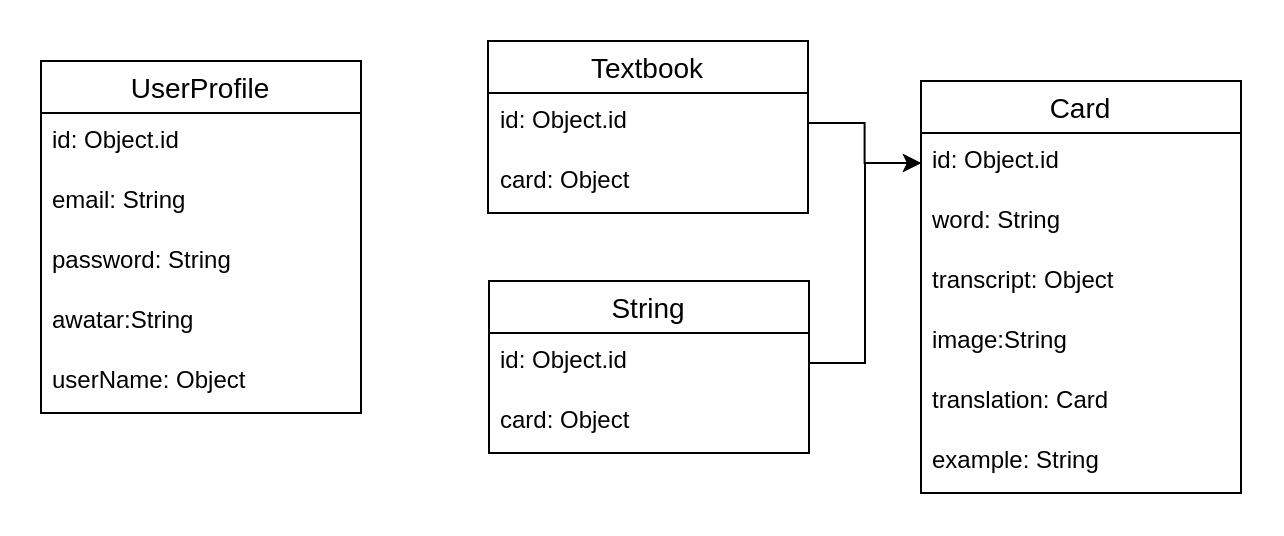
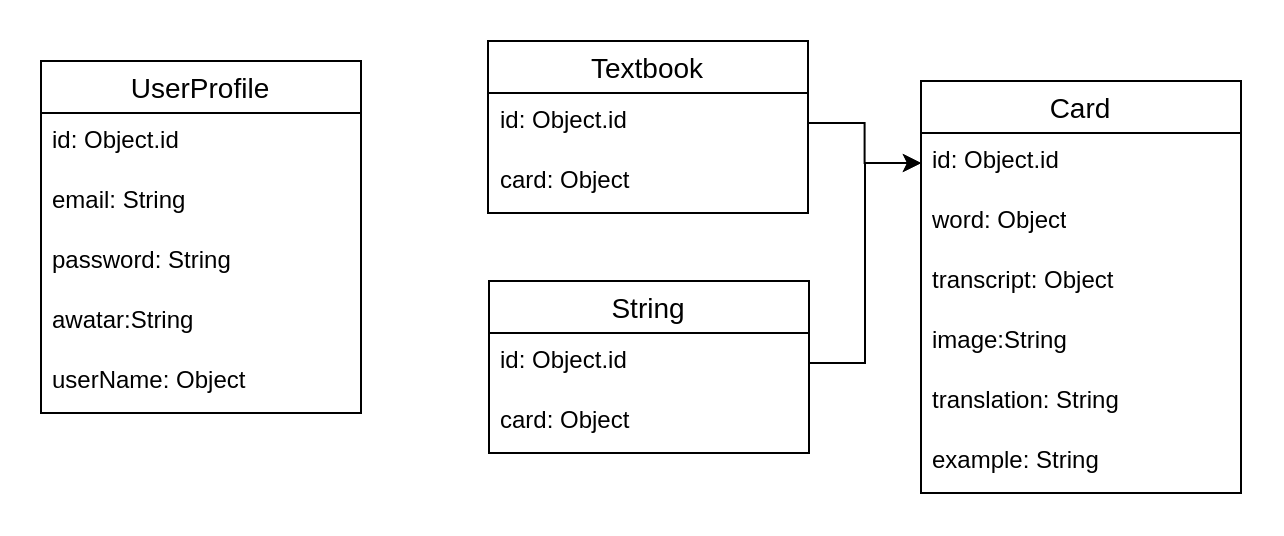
(1004, 221) -> (1007, 221)
(1035, 401) -> (1045, 401)
